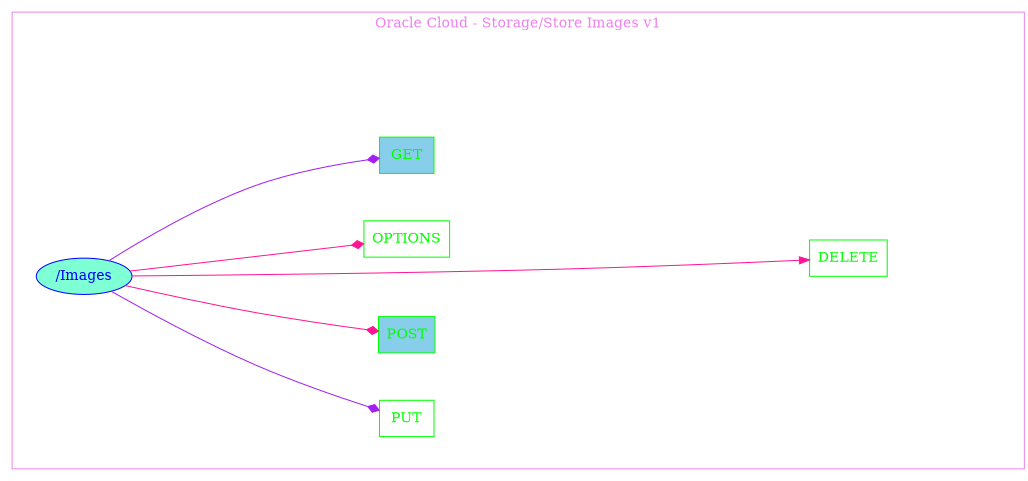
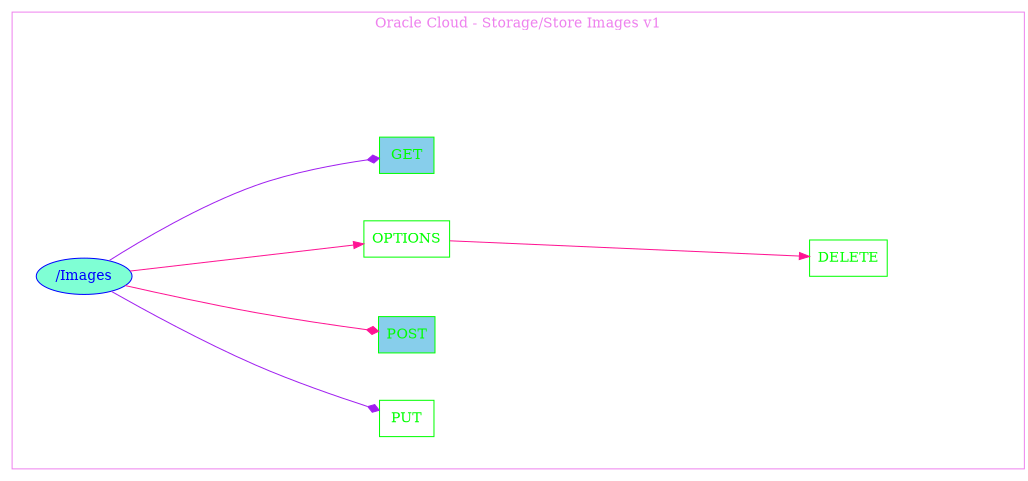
(242, 258) -> (242, 258)
(466, 271) -> (625, 248)
